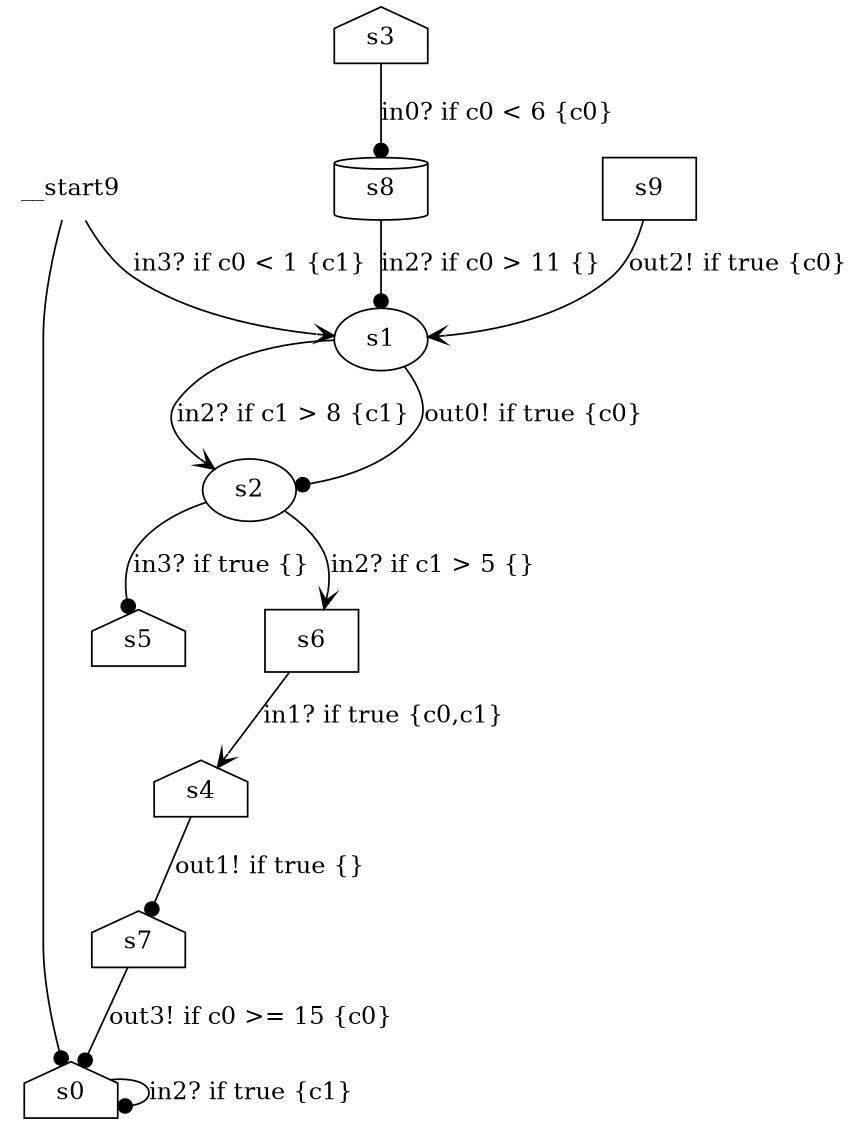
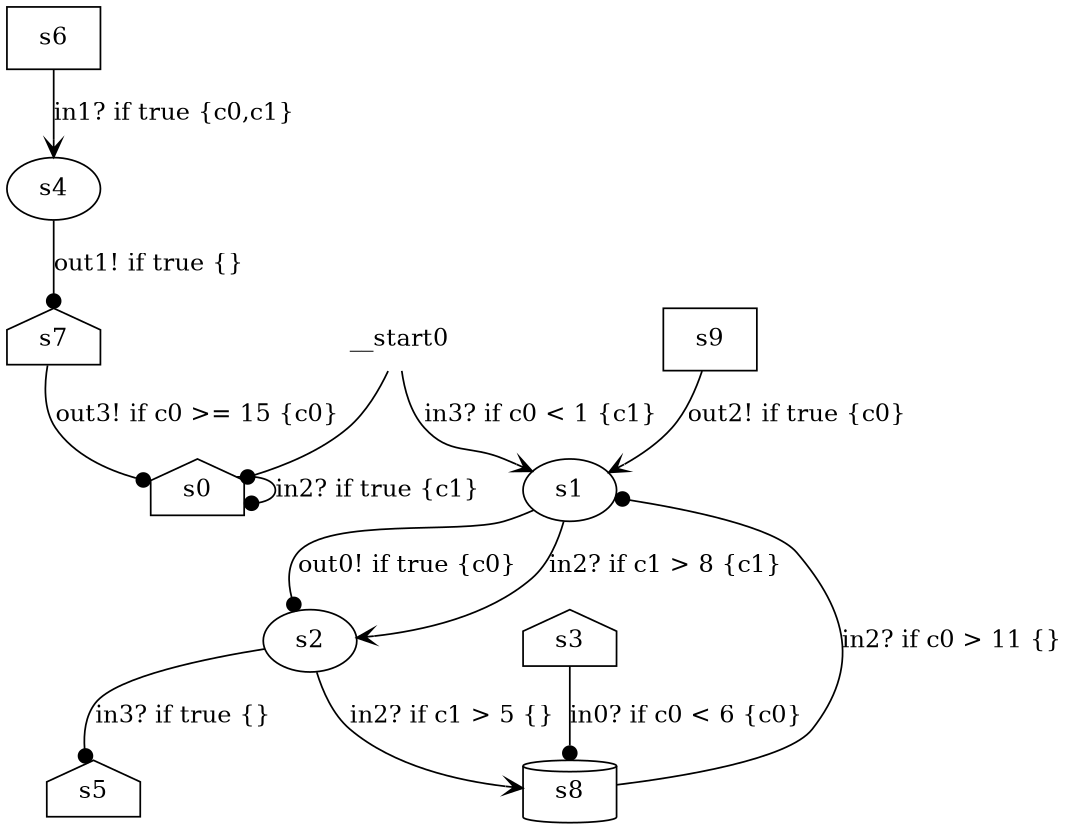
(71, 189) -> (400, 339)
(320, 545) -> (393, 756)
(201, 791) -> (54, 189)
